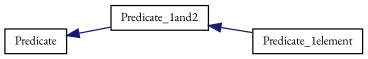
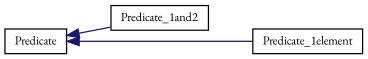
(237, 30) -> (166, 41)
